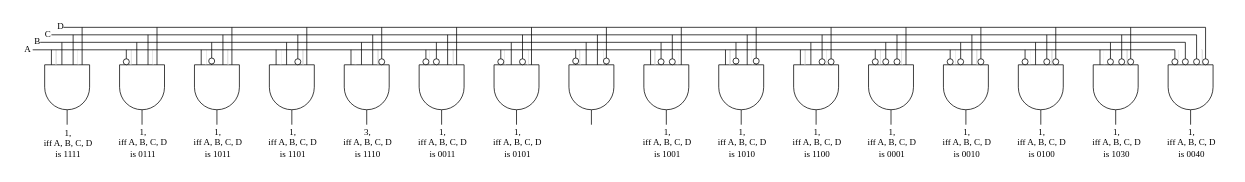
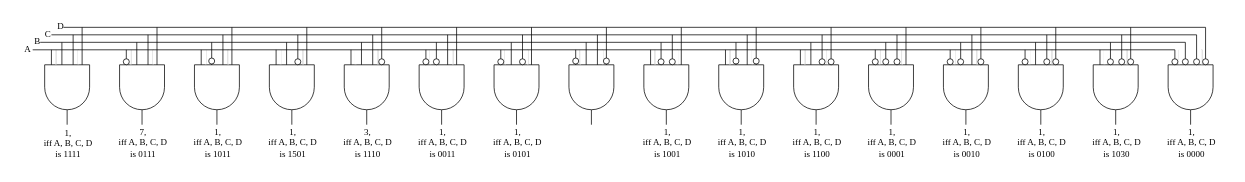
(143, 143) -> (143, 143)
(293, 143) -> (293, 143)
(1193, 143) -> (1193, 143)
